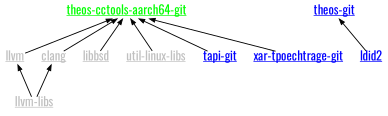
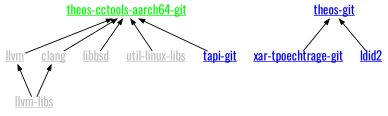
(215, 36) -> (315, 37)
